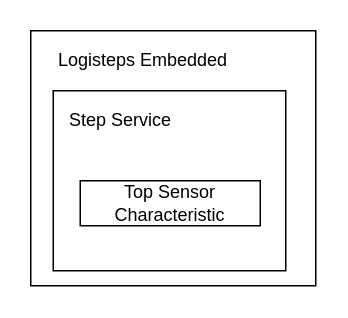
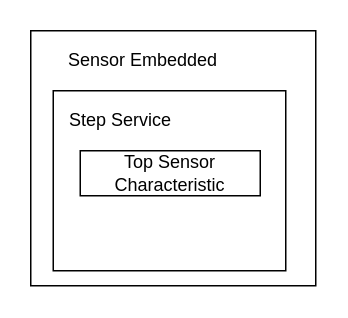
(143, 61) -> (143, 61)
(170, 203) -> (170, 173)
